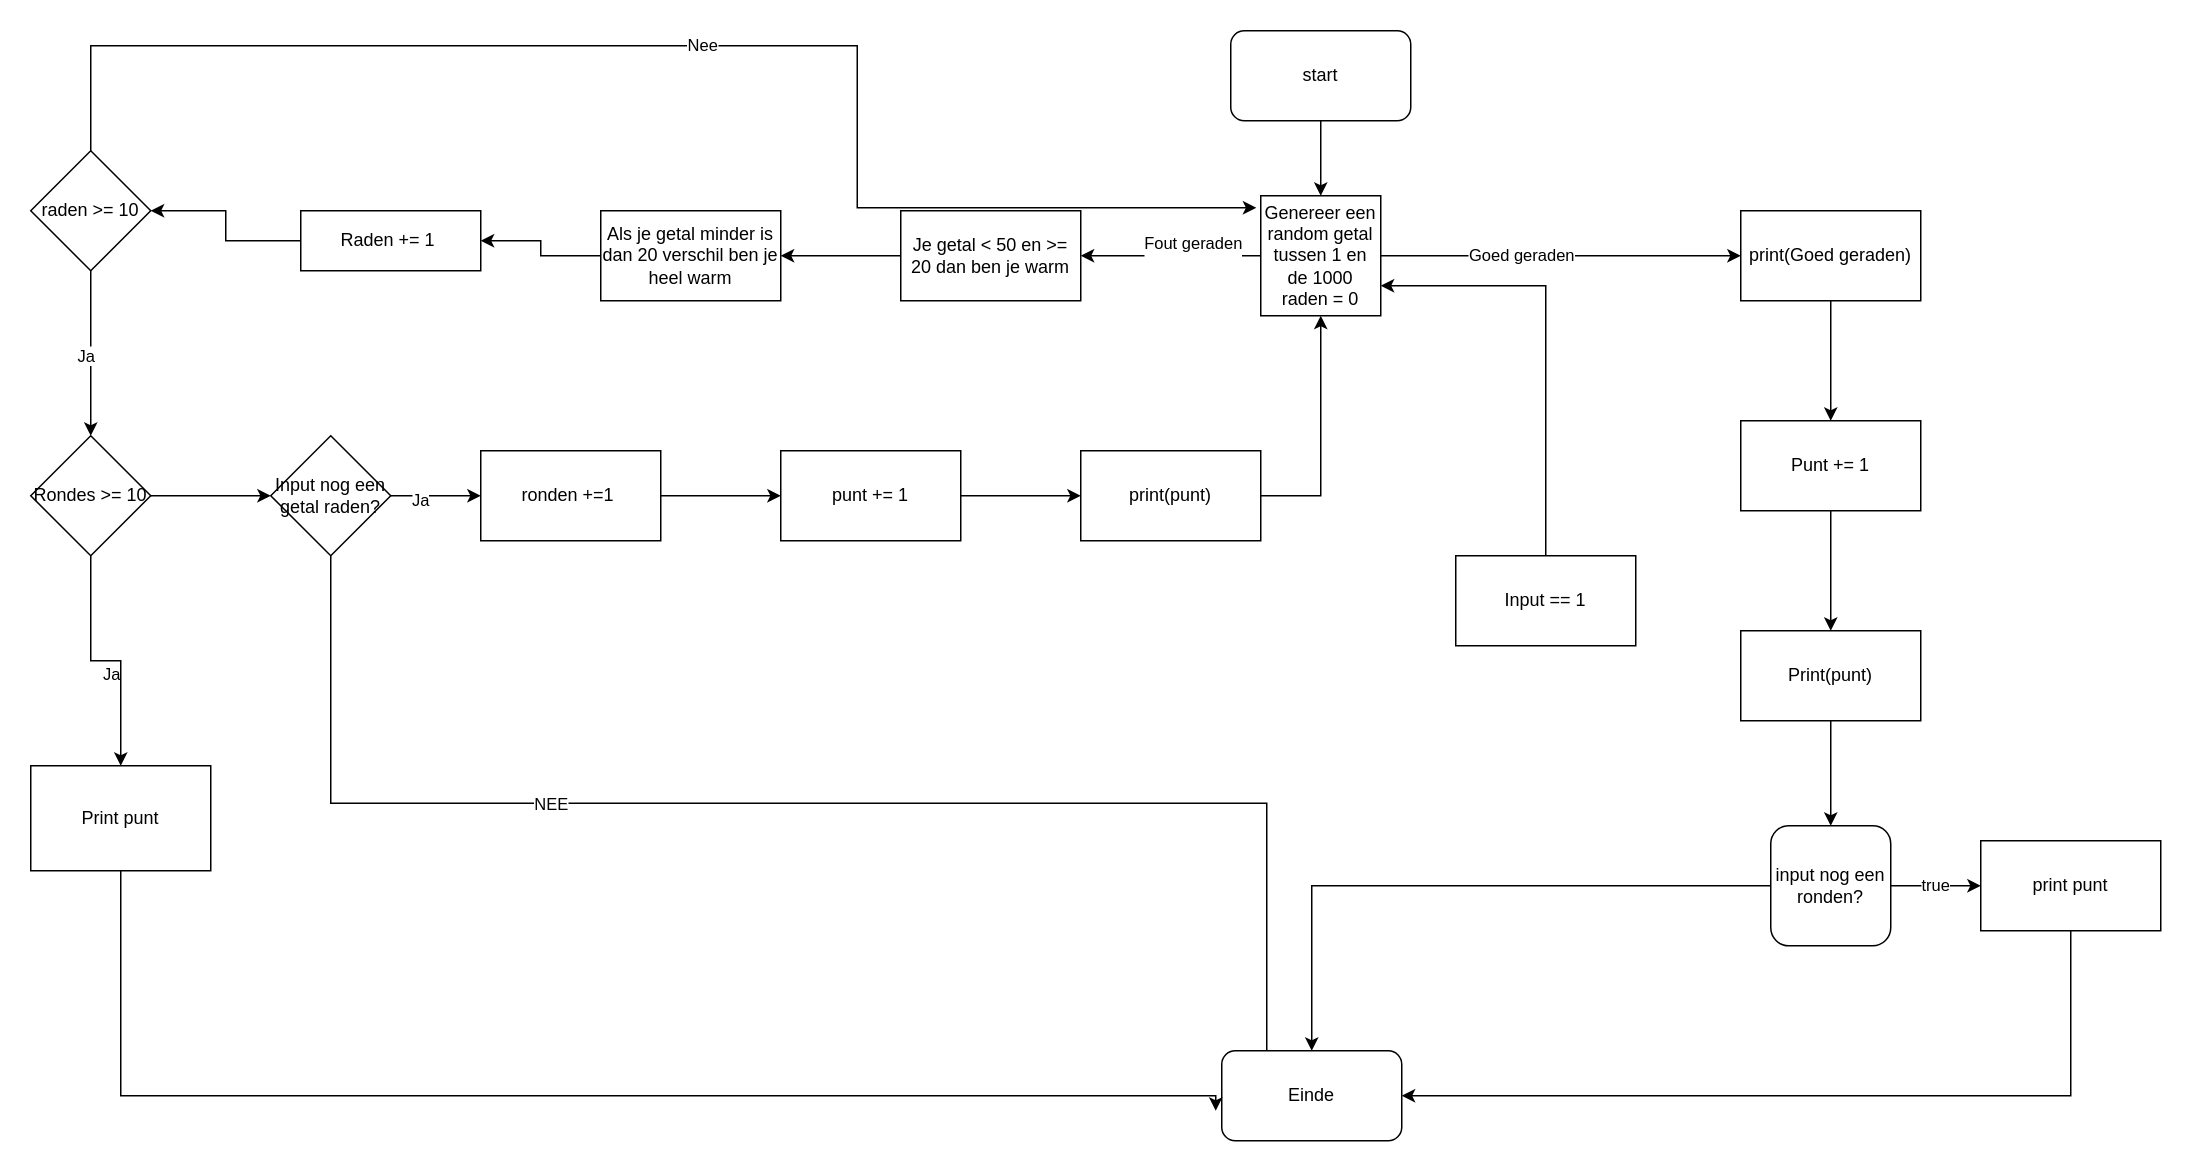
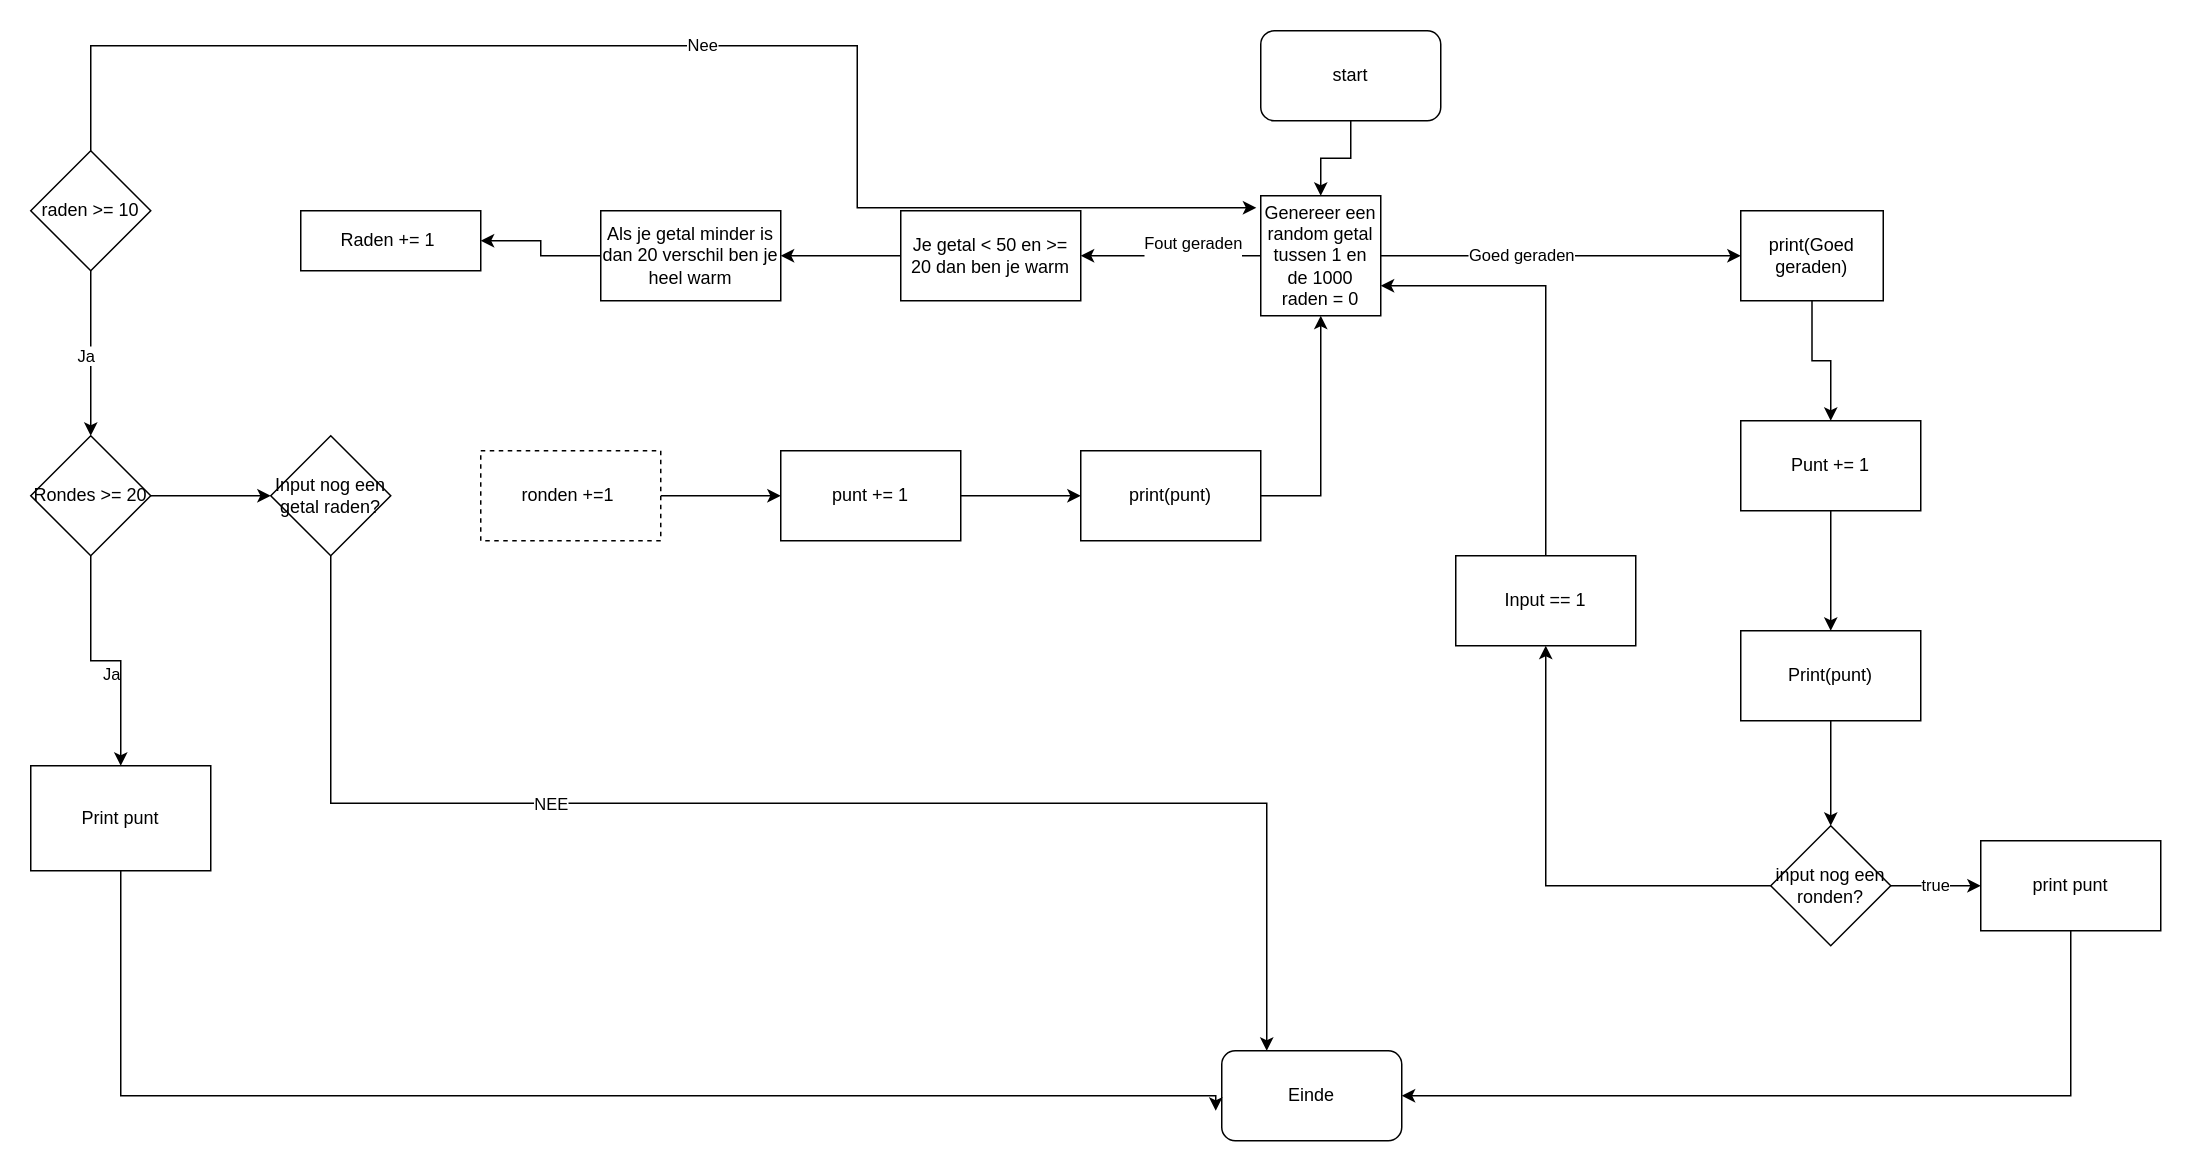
(1321, 76) -> (1351, 76)
(226, 231) -> none
(1831, 256) -> (1812, 256)
(91, 496) -> (91, 496)
(431, 496) -> none
(571, 496) -> (571, 496)
(1353, 886) -> (1546, 772)
(1831, 886) -> (1831, 886)
(1267, 1043) -> (1267, 1039)
